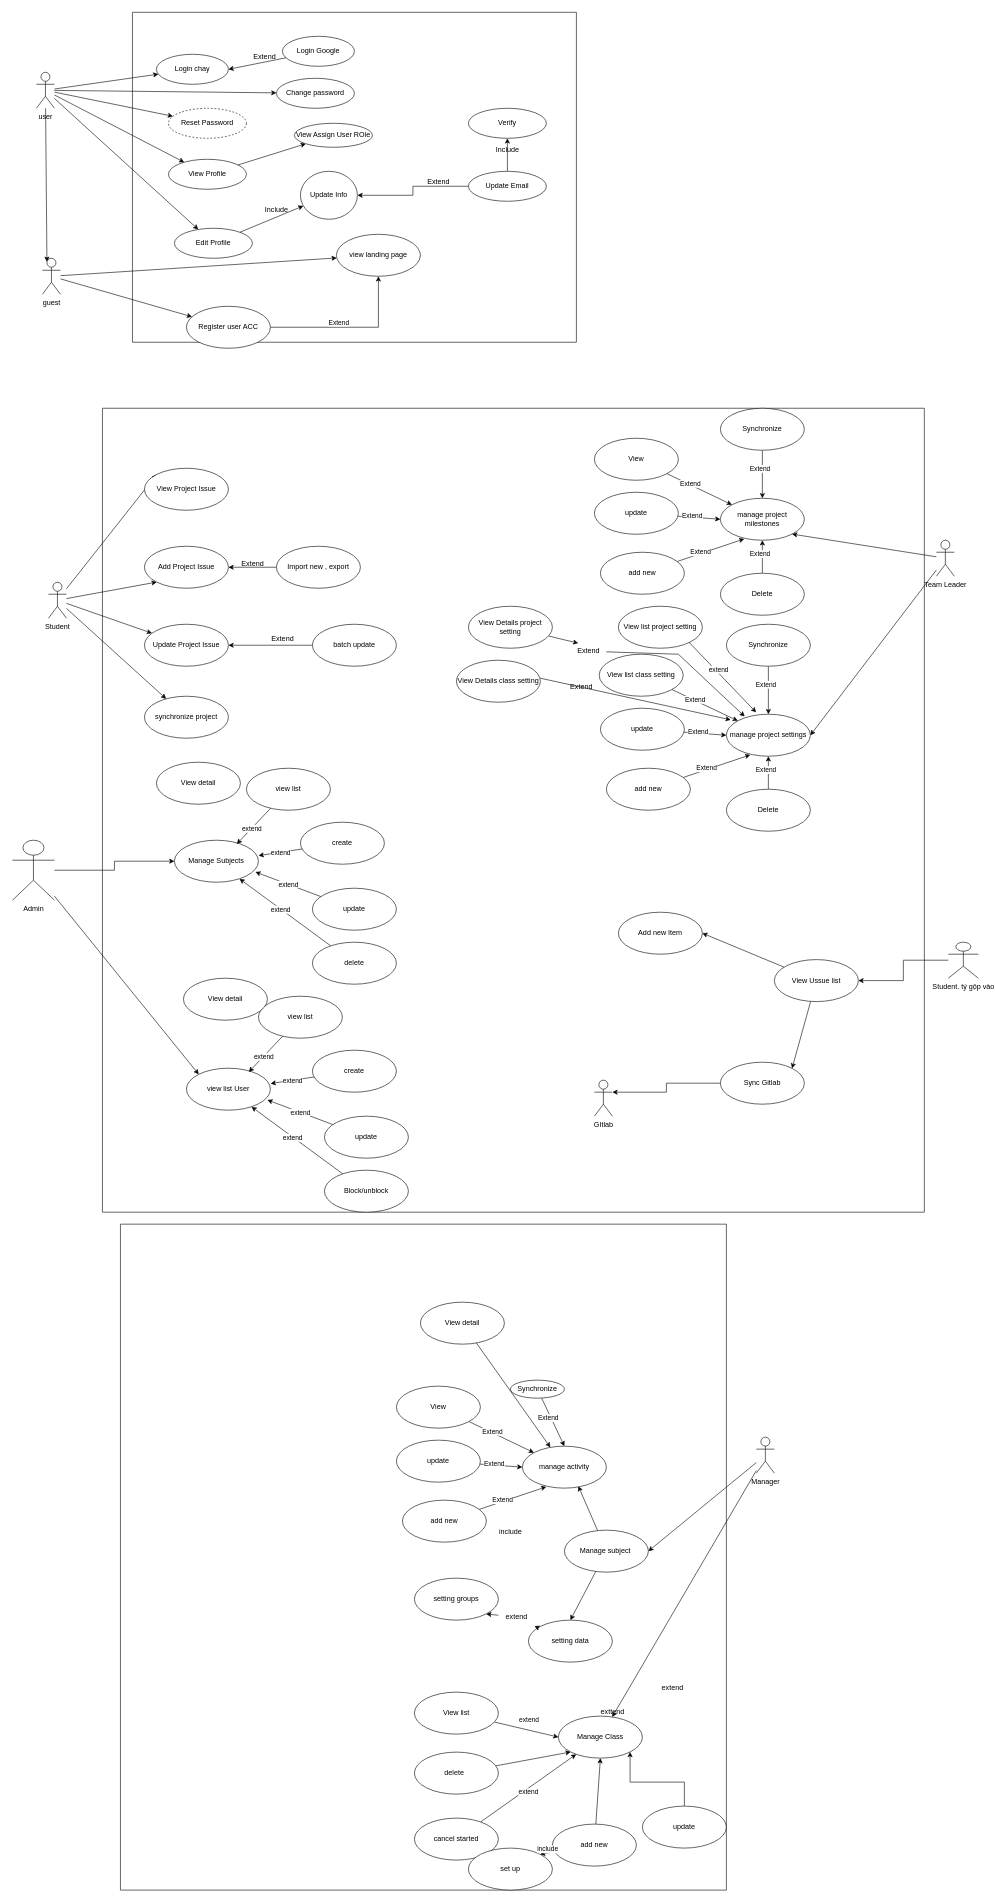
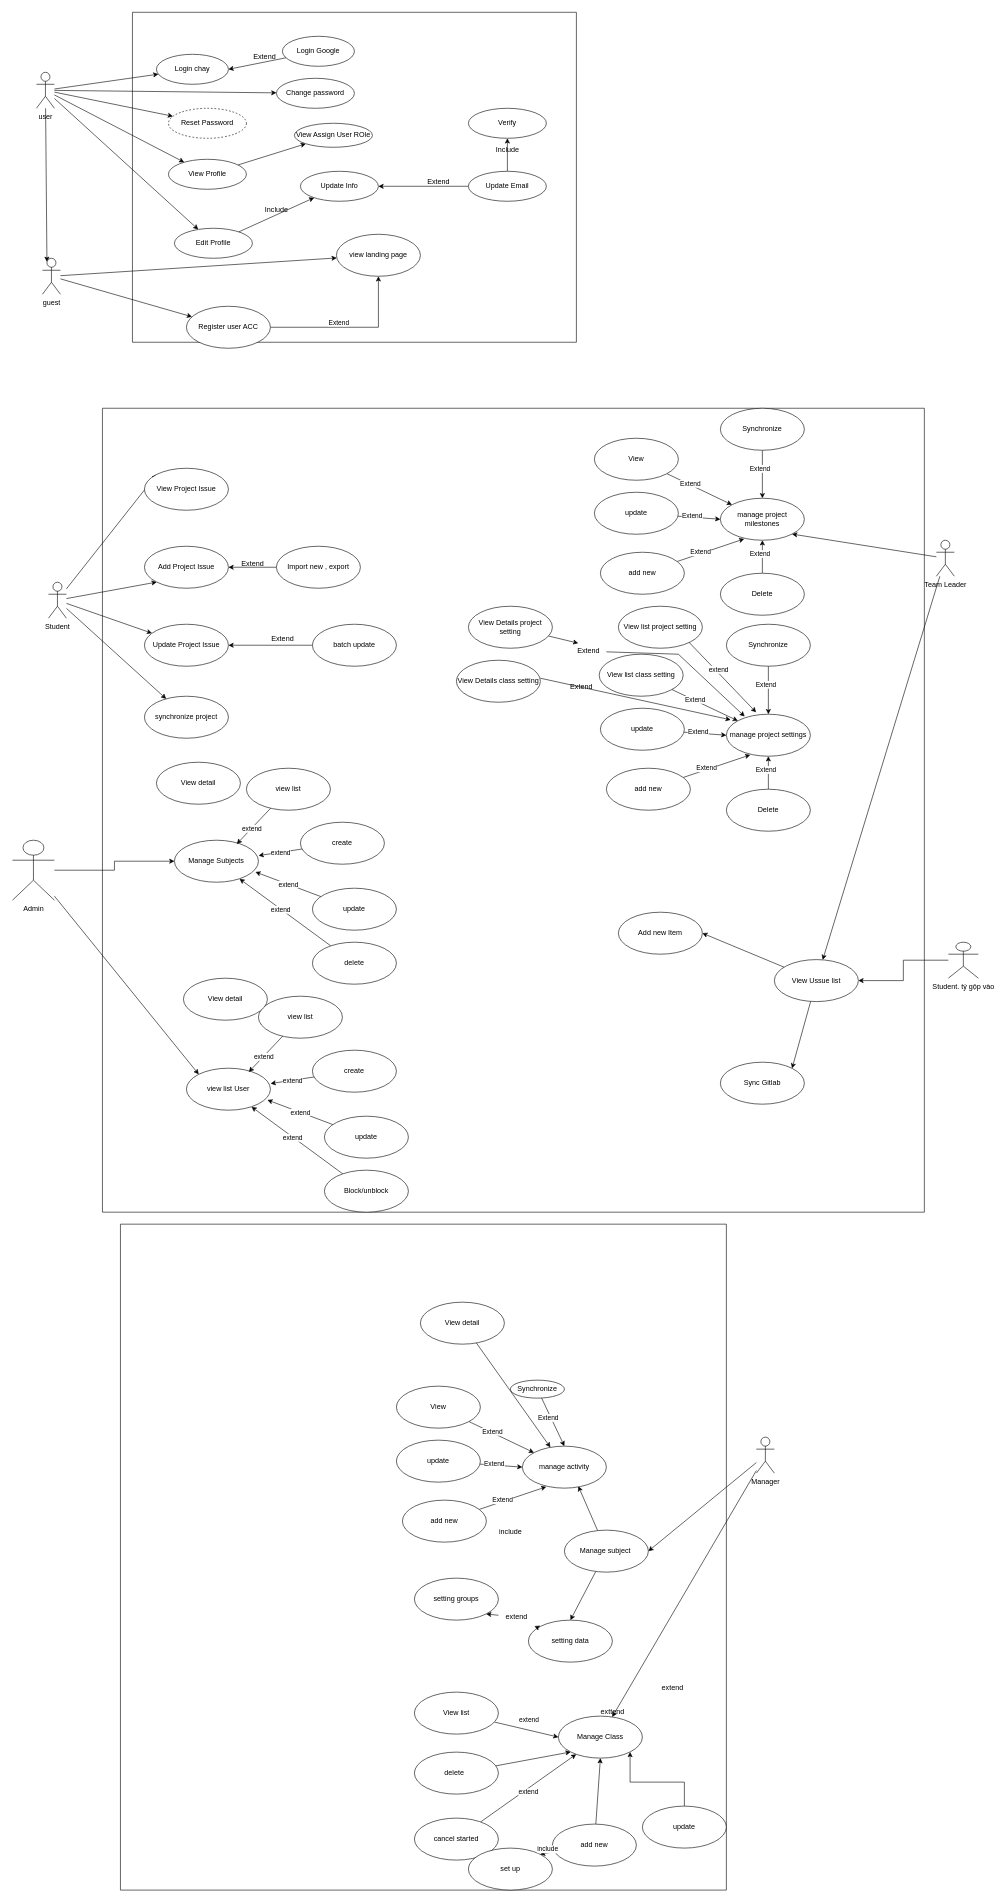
(329, 195) -> (339, 186)
(875, 651) -> (873, 795)
(666, 1087) -> none
(603, 1098) -> none
